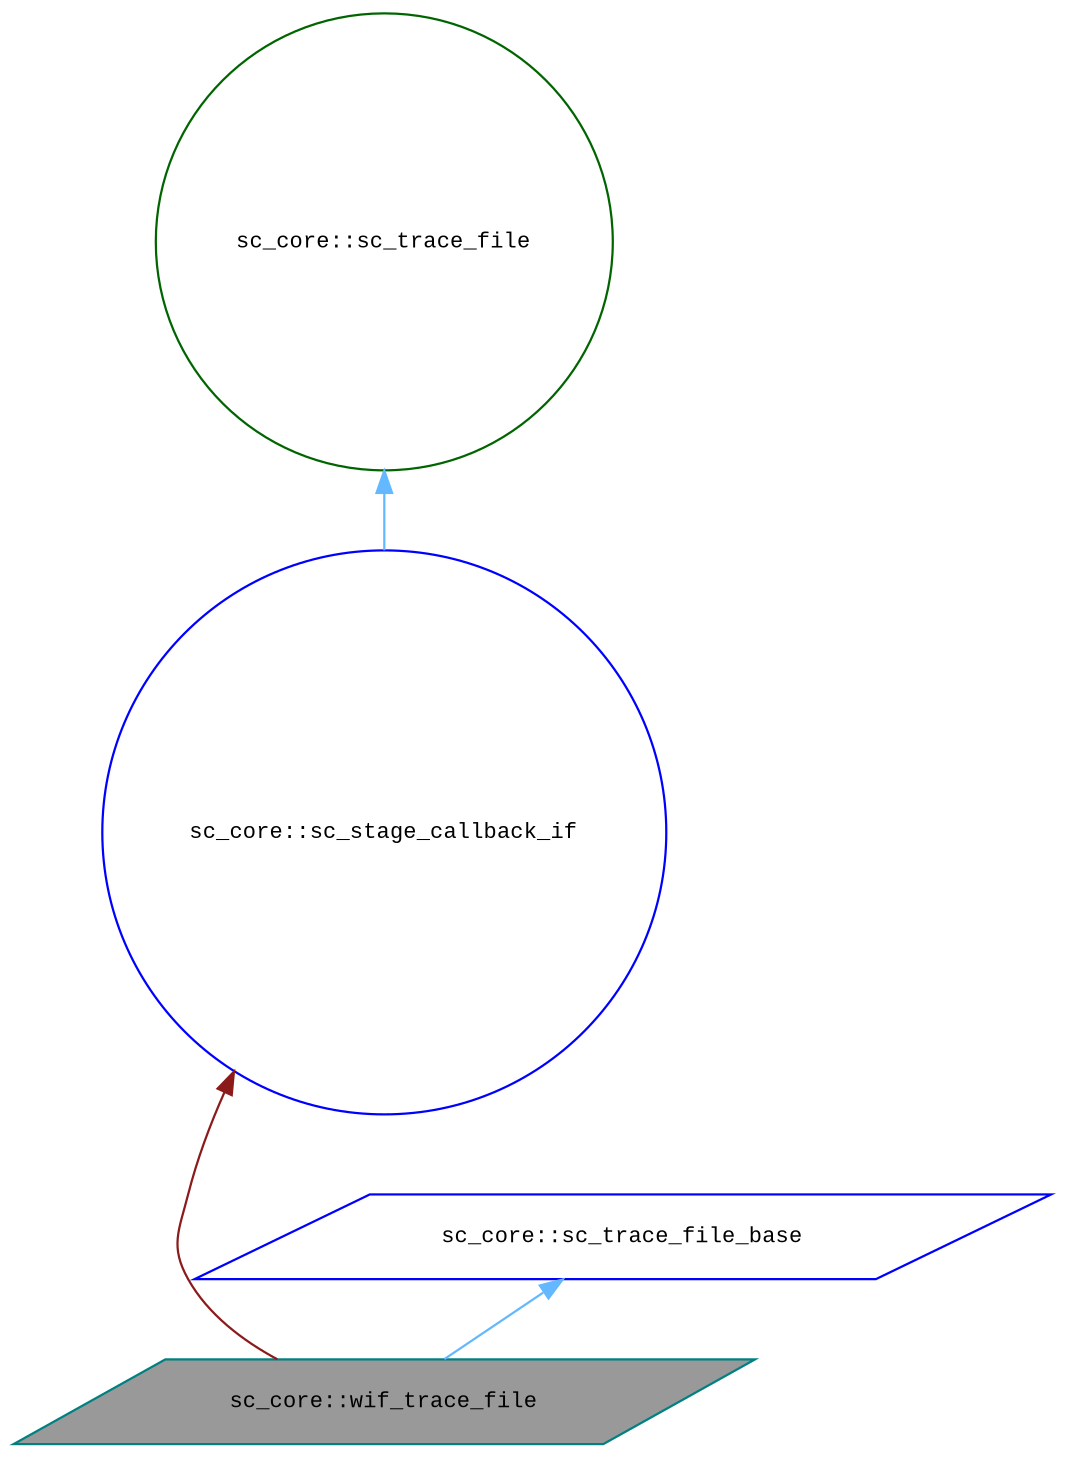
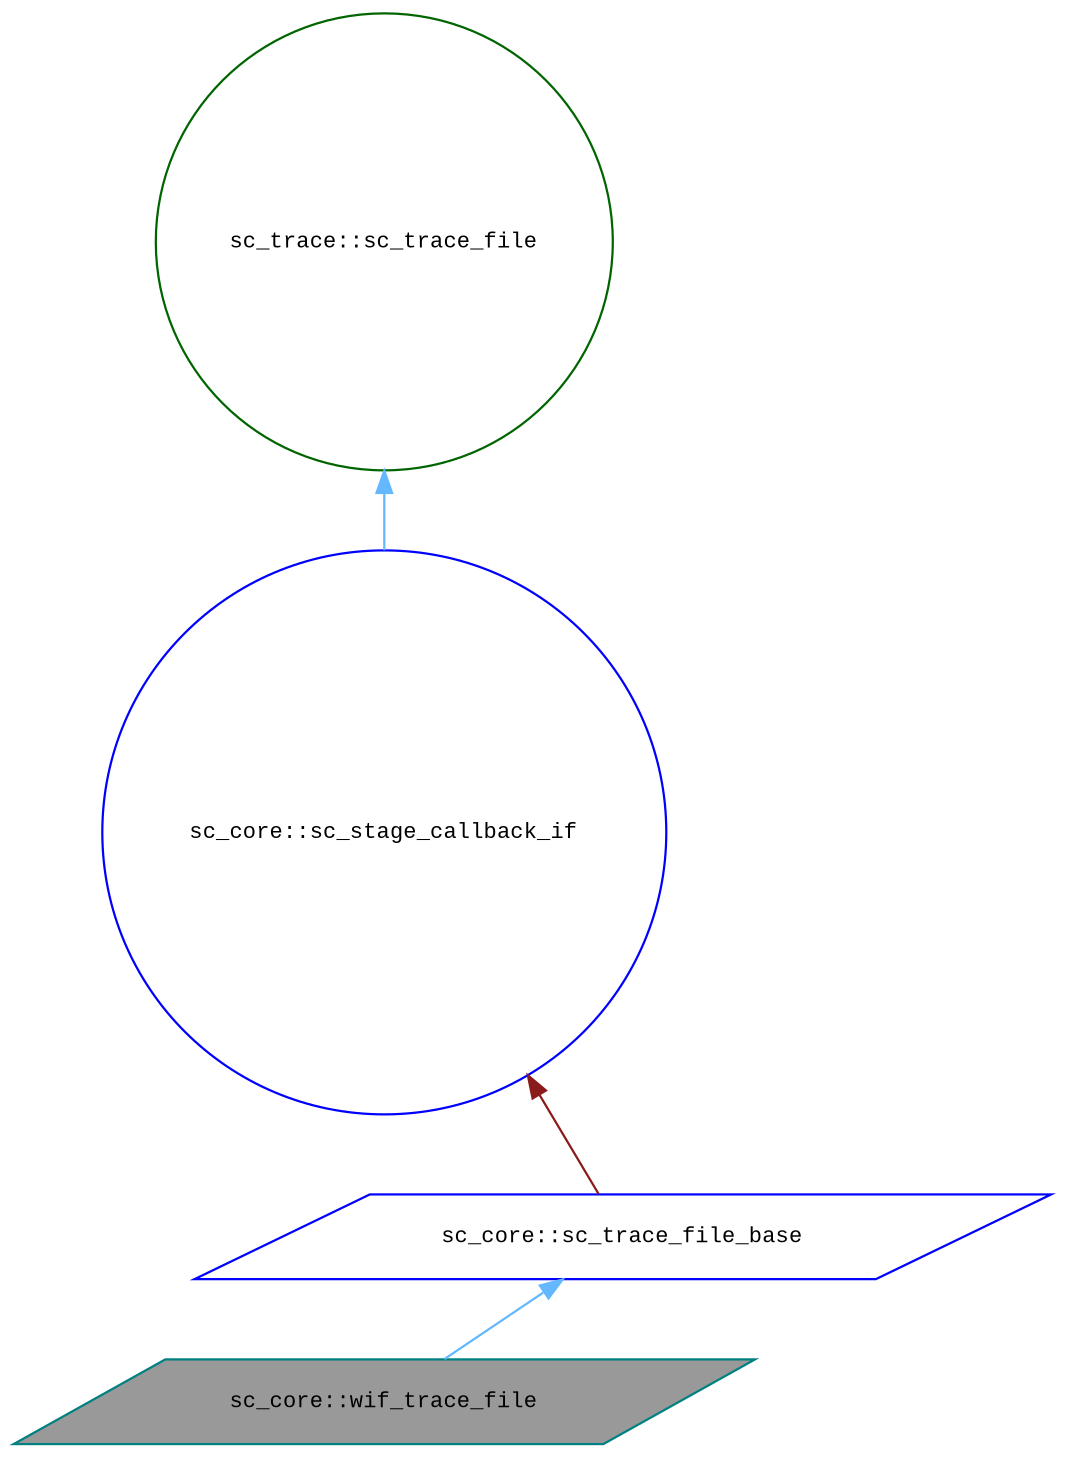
(384, 242) -> (384, 242)
(178, 1244) -> (569, 1144)
